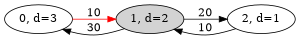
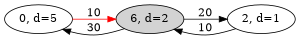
(39, 19) -> (39, 19)
(150, 19) -> (150, 19)
